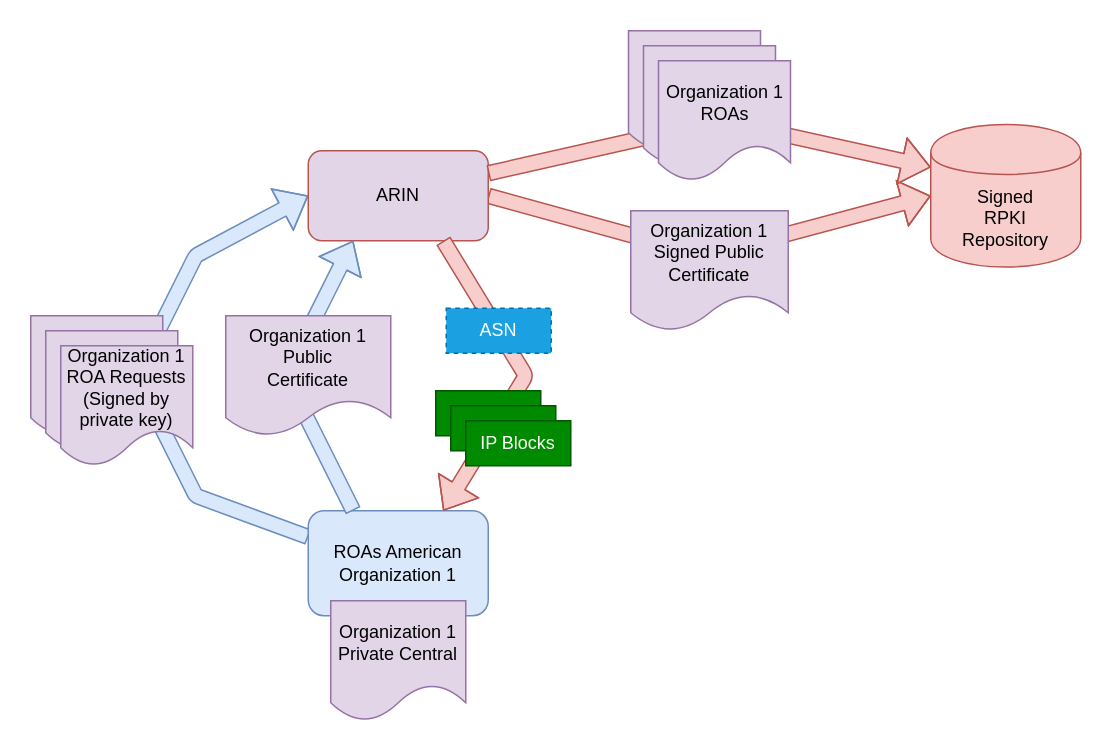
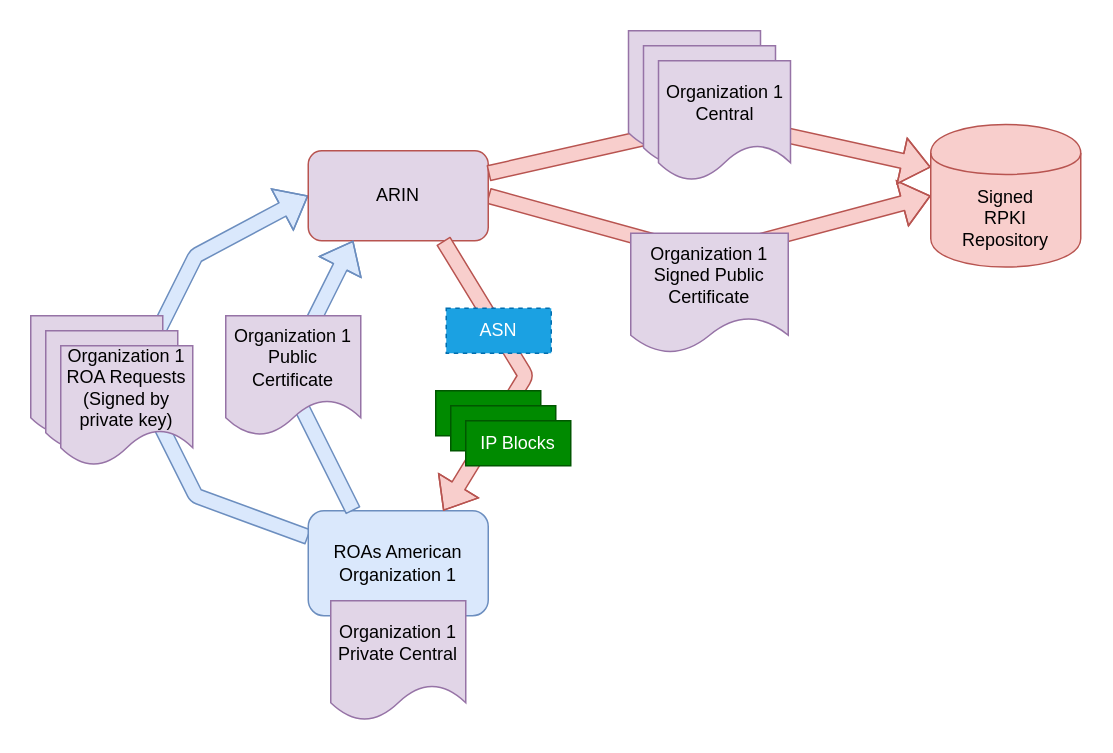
(725, 103) -> (725, 103)
(710, 271) -> (710, 293)
(308, 376) -> (293, 376)
